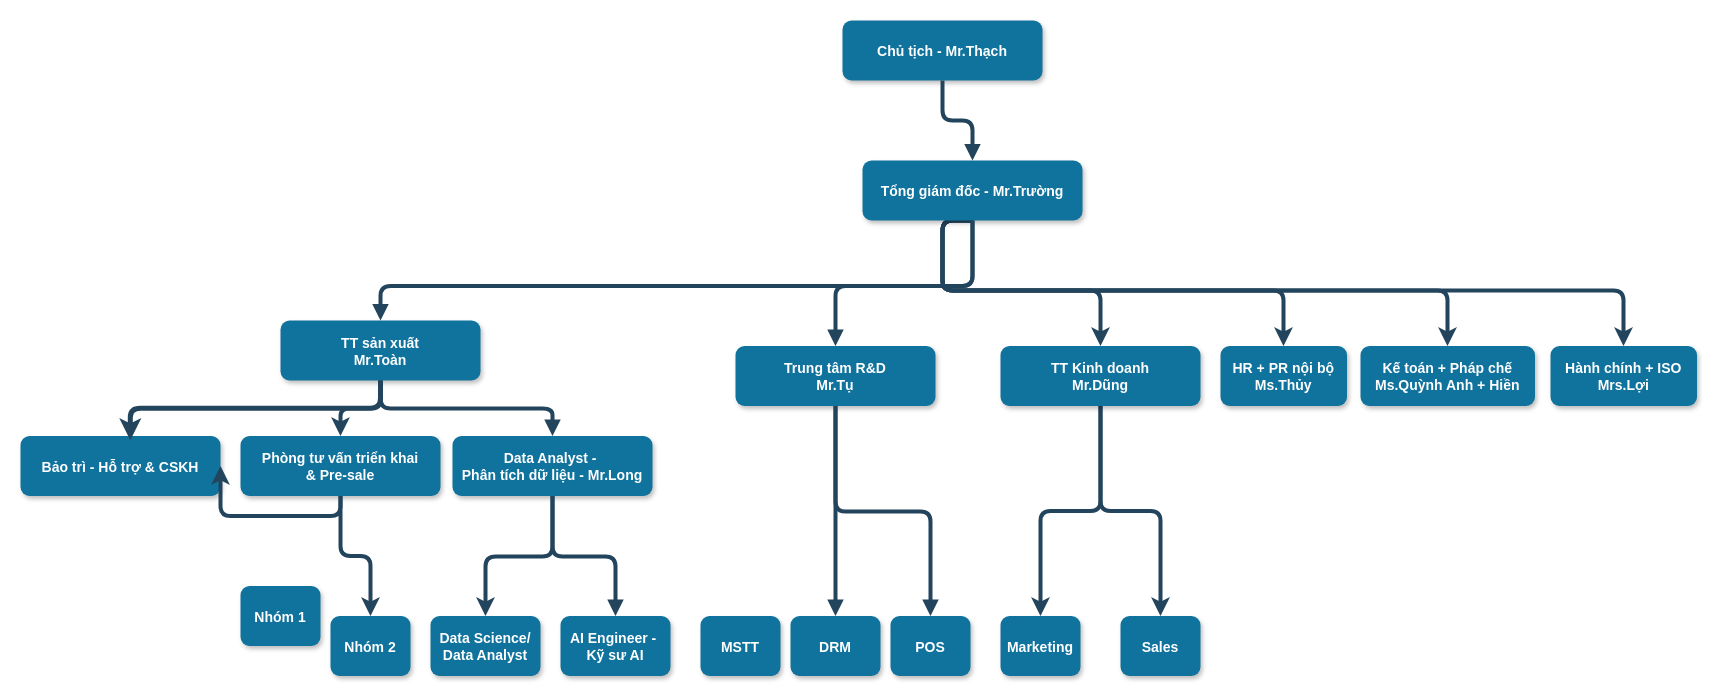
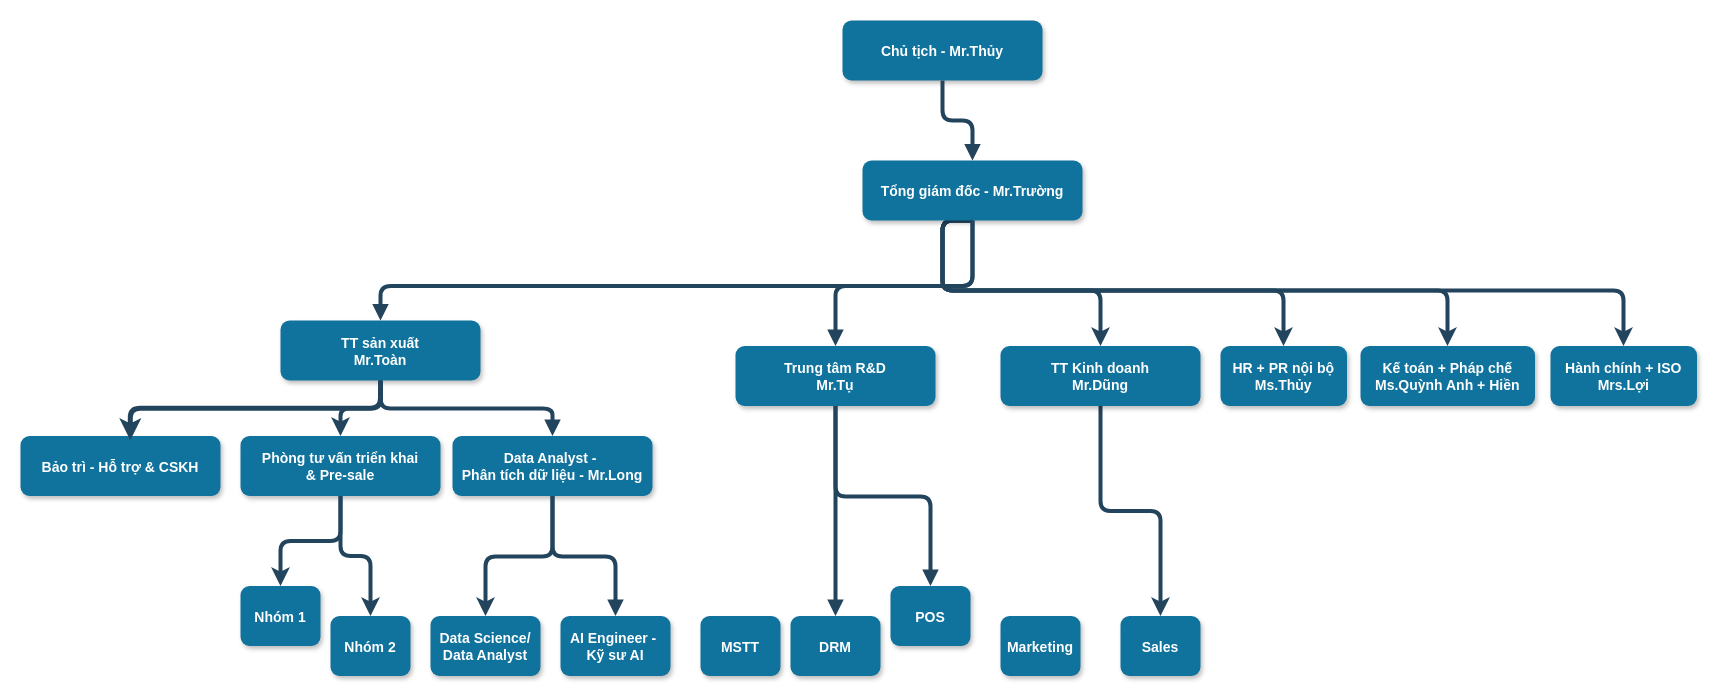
(942, 51) -> (942, 51)
(265, 516) -> (297, 541)
(1041, 534) -> none
(931, 646) -> (931, 616)
